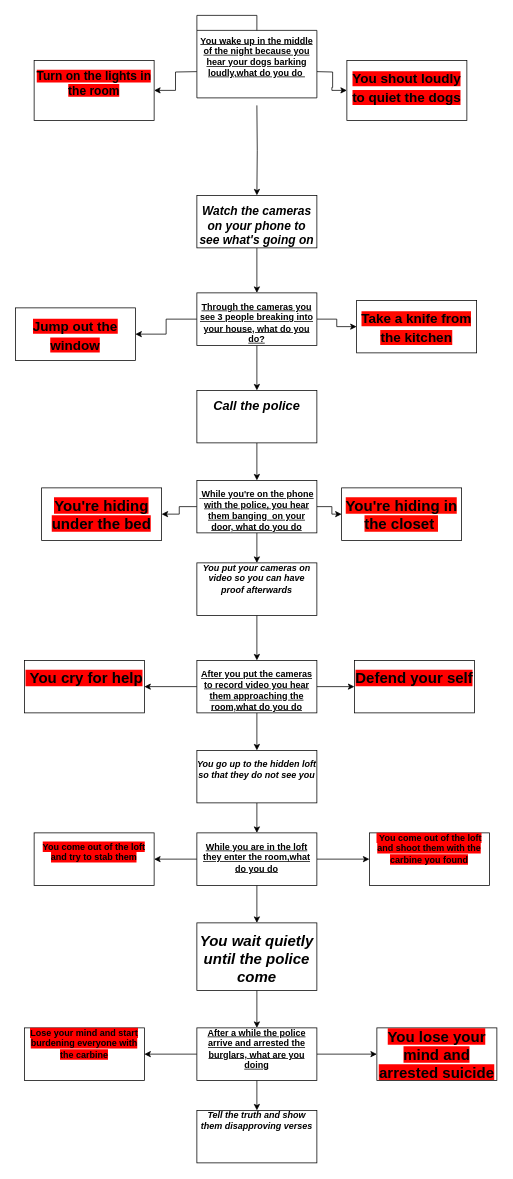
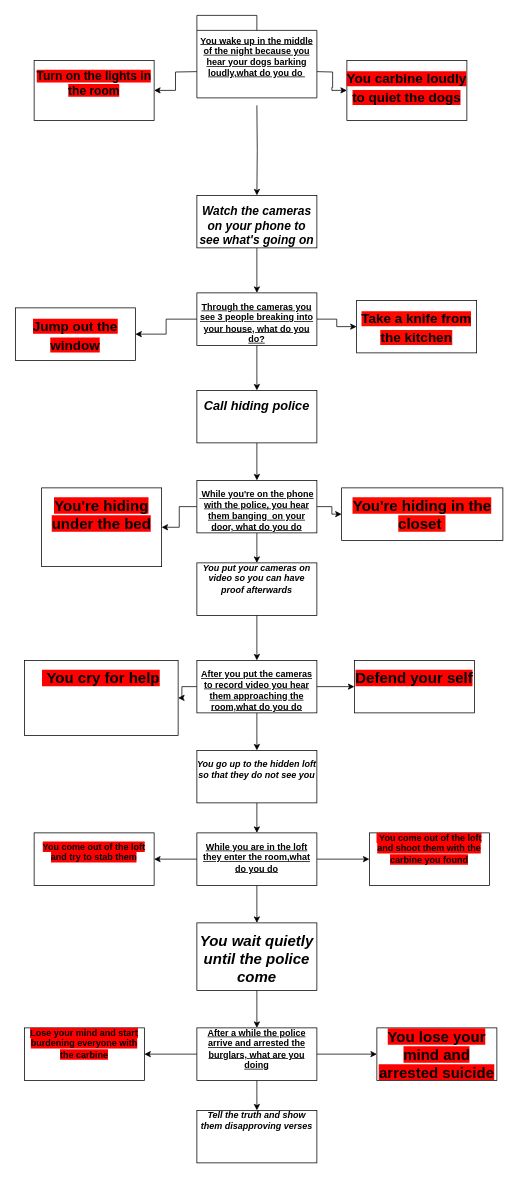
(407, 60) -> (407, 60)
(257, 390) -> (257, 390)
(102, 514) -> (102, 527)
(402, 514) -> (422, 514)
(84, 687) -> (101, 698)
